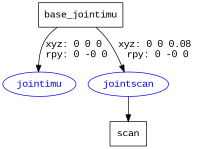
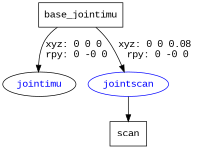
(39, 84) -> (39, 84)
